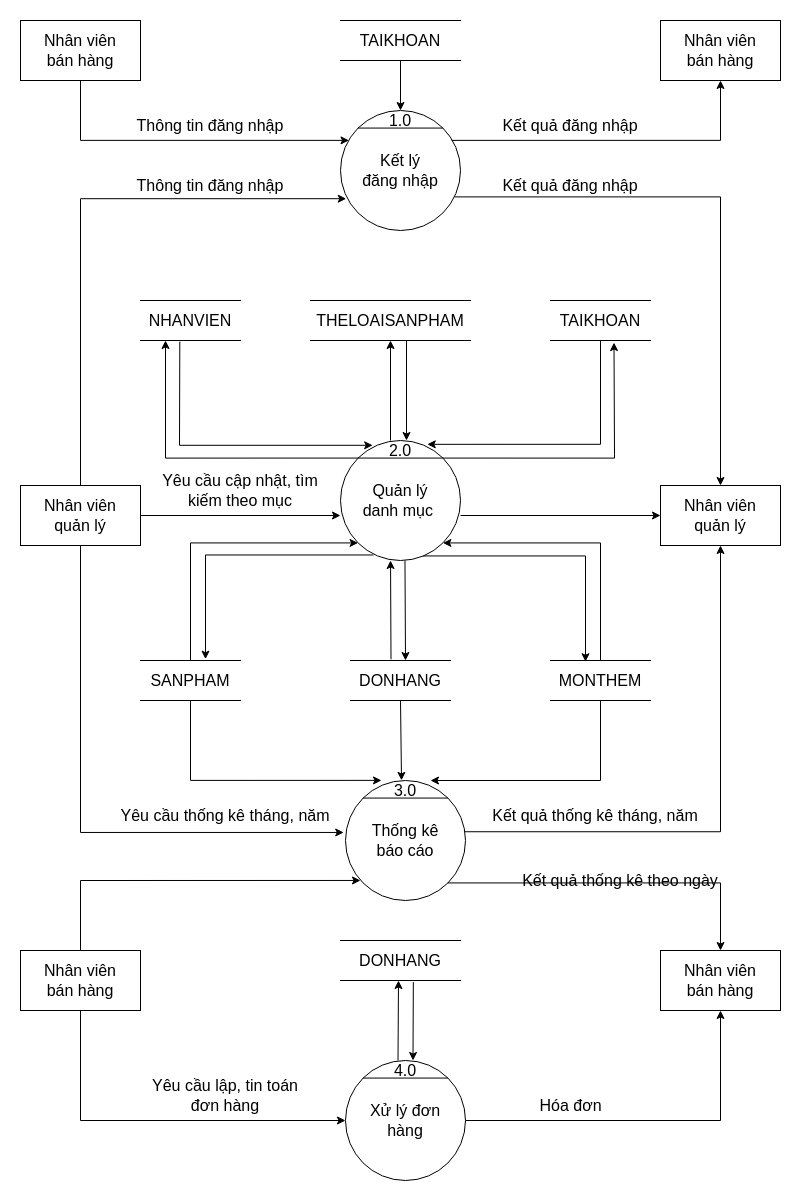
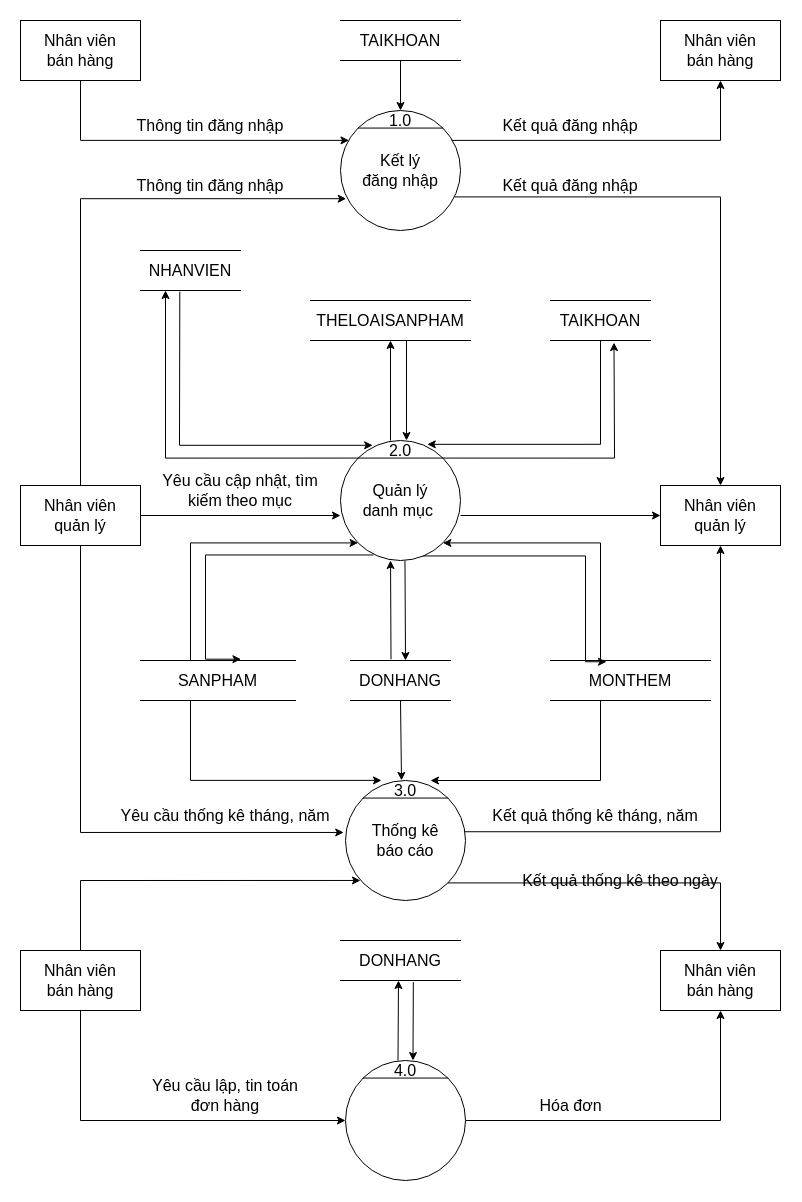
(191, 321) -> (191, 271)
(191, 681) -> (218, 681)
(601, 681) -> (631, 681)
(406, 1121) -> none
